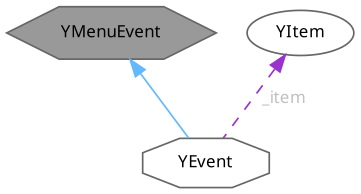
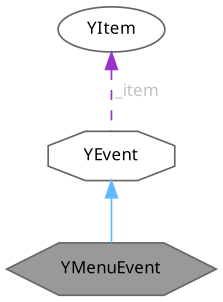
(165, 106) -> (111, 220)
